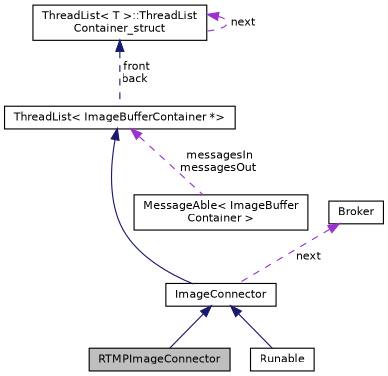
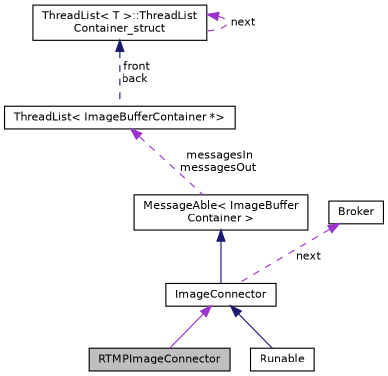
(123, 229) -> (221, 262)
(186, 331) -> (186, 331)
